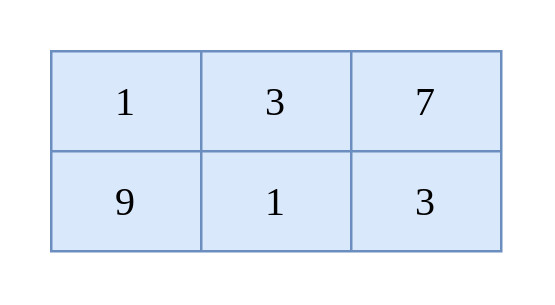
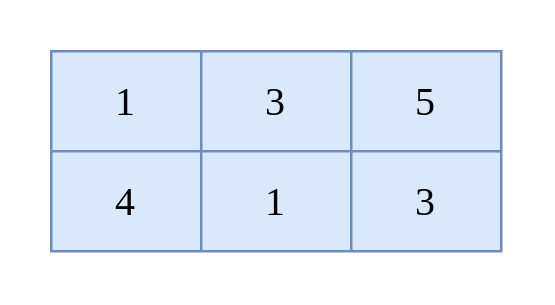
(426, 101) -> (426, 101)
(126, 201) -> (126, 201)
